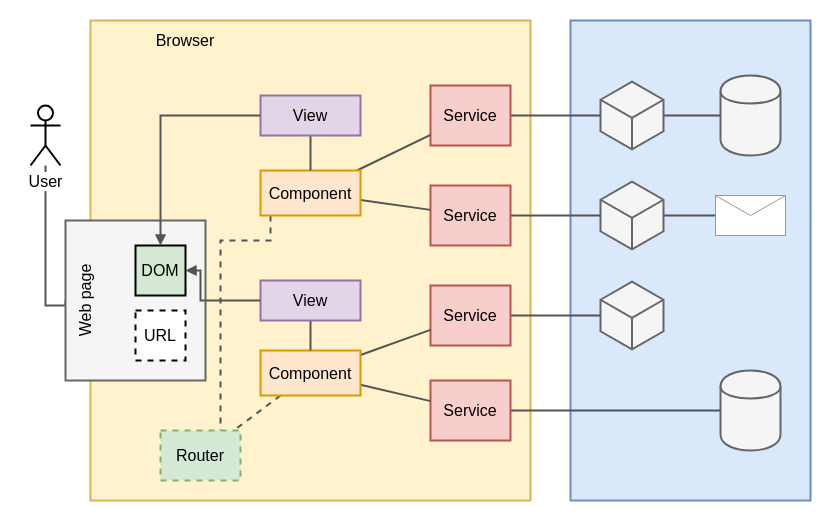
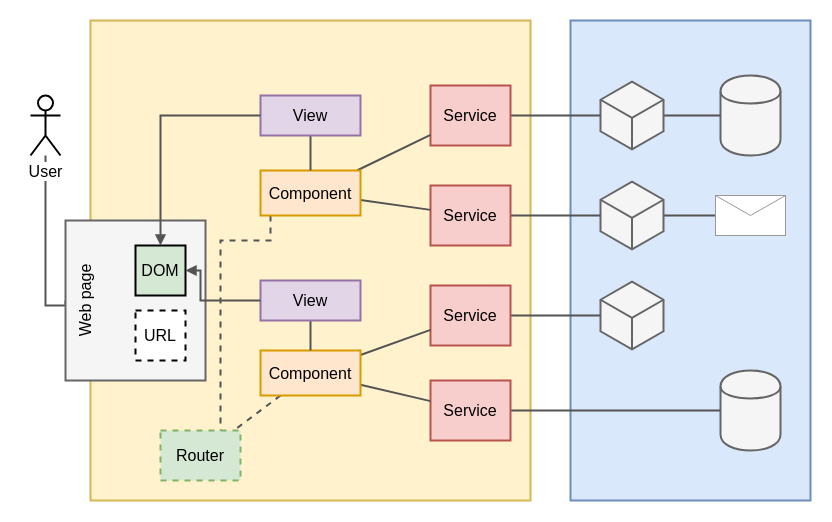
(186, 41) -> none
(46, 136) -> (46, 126)
